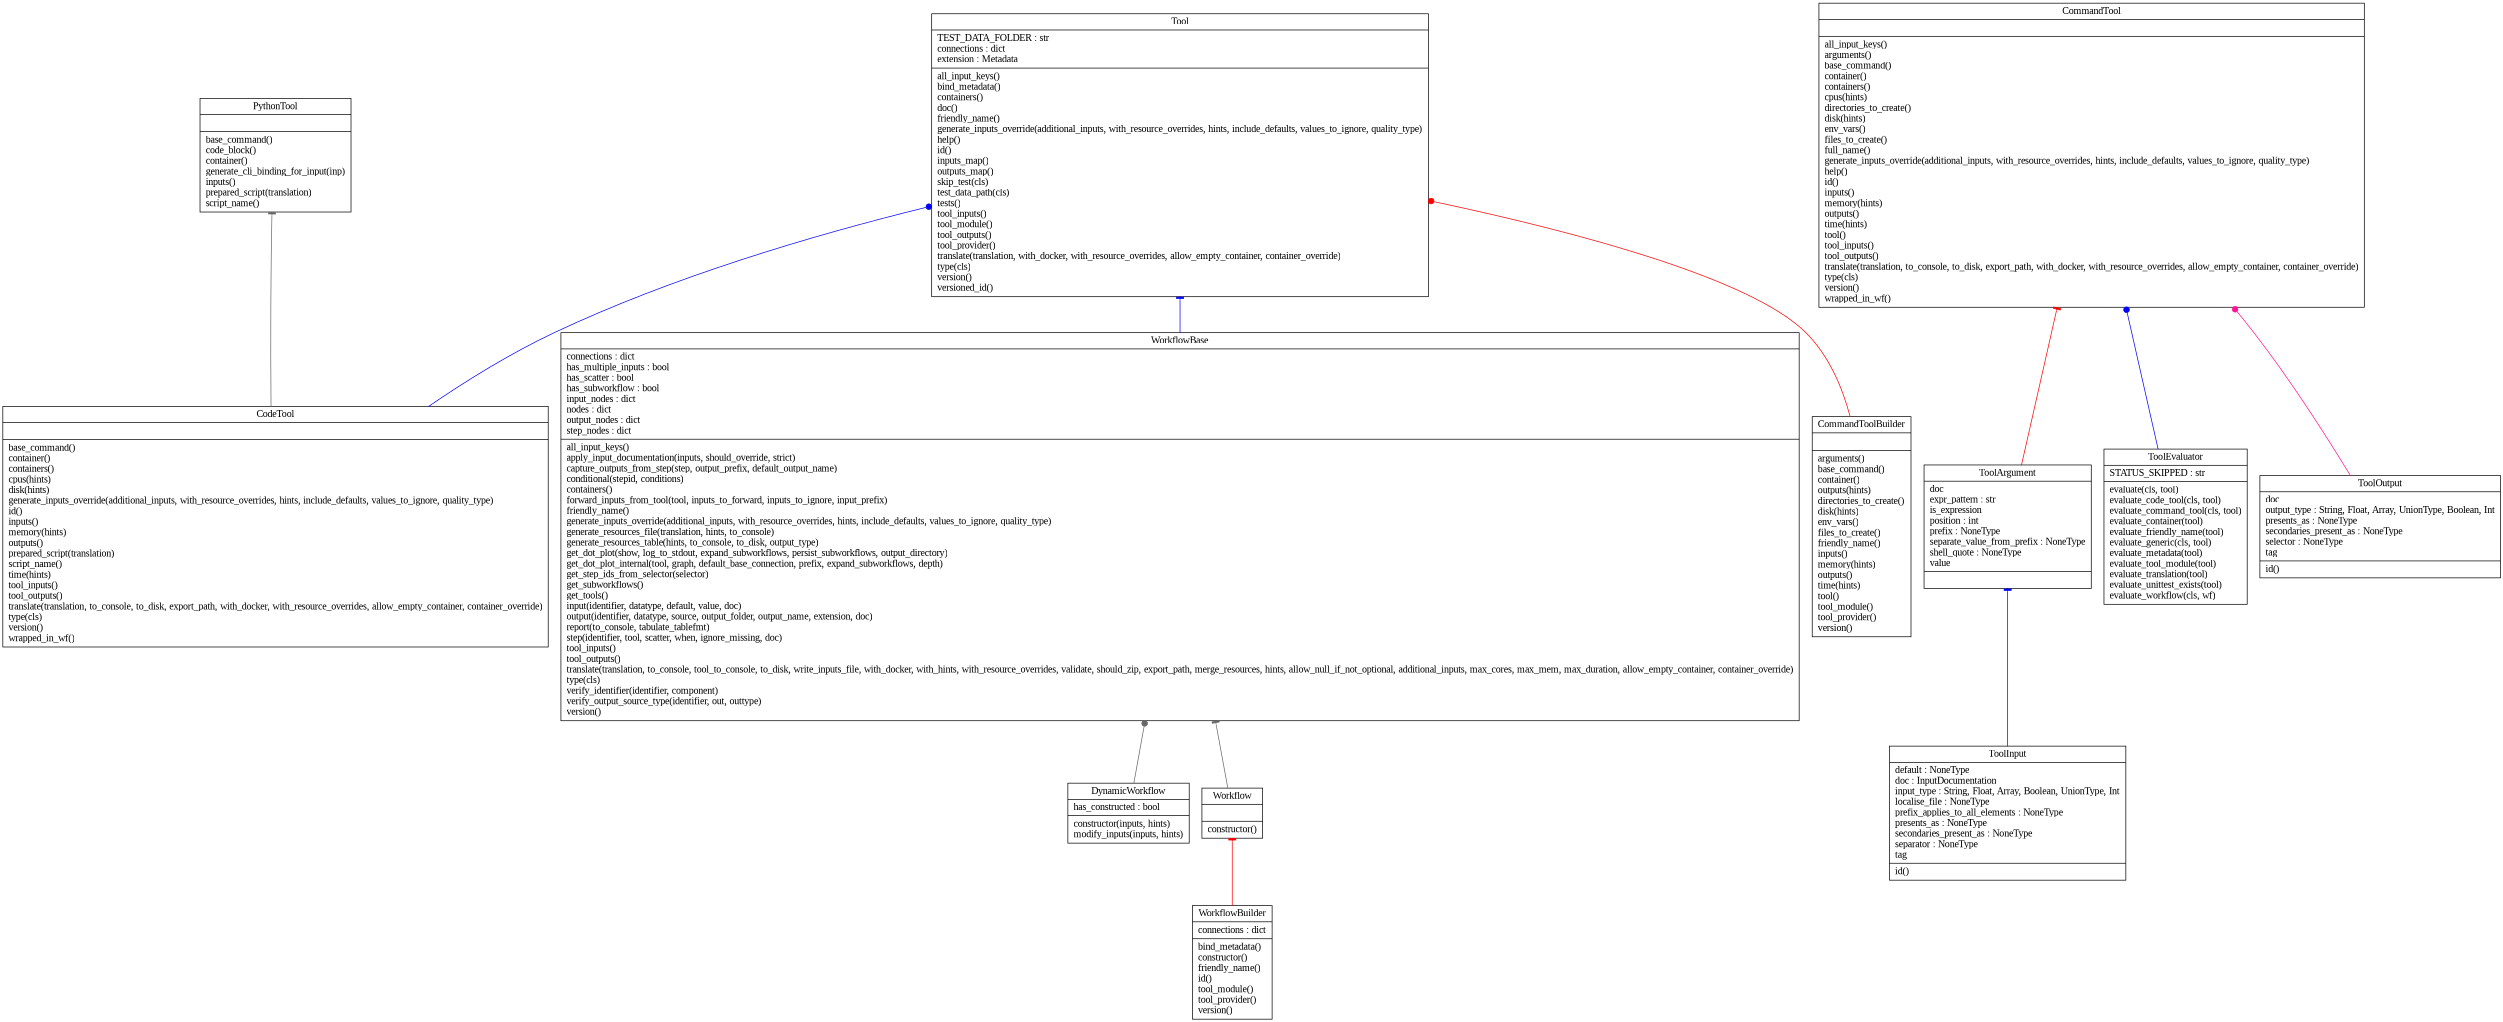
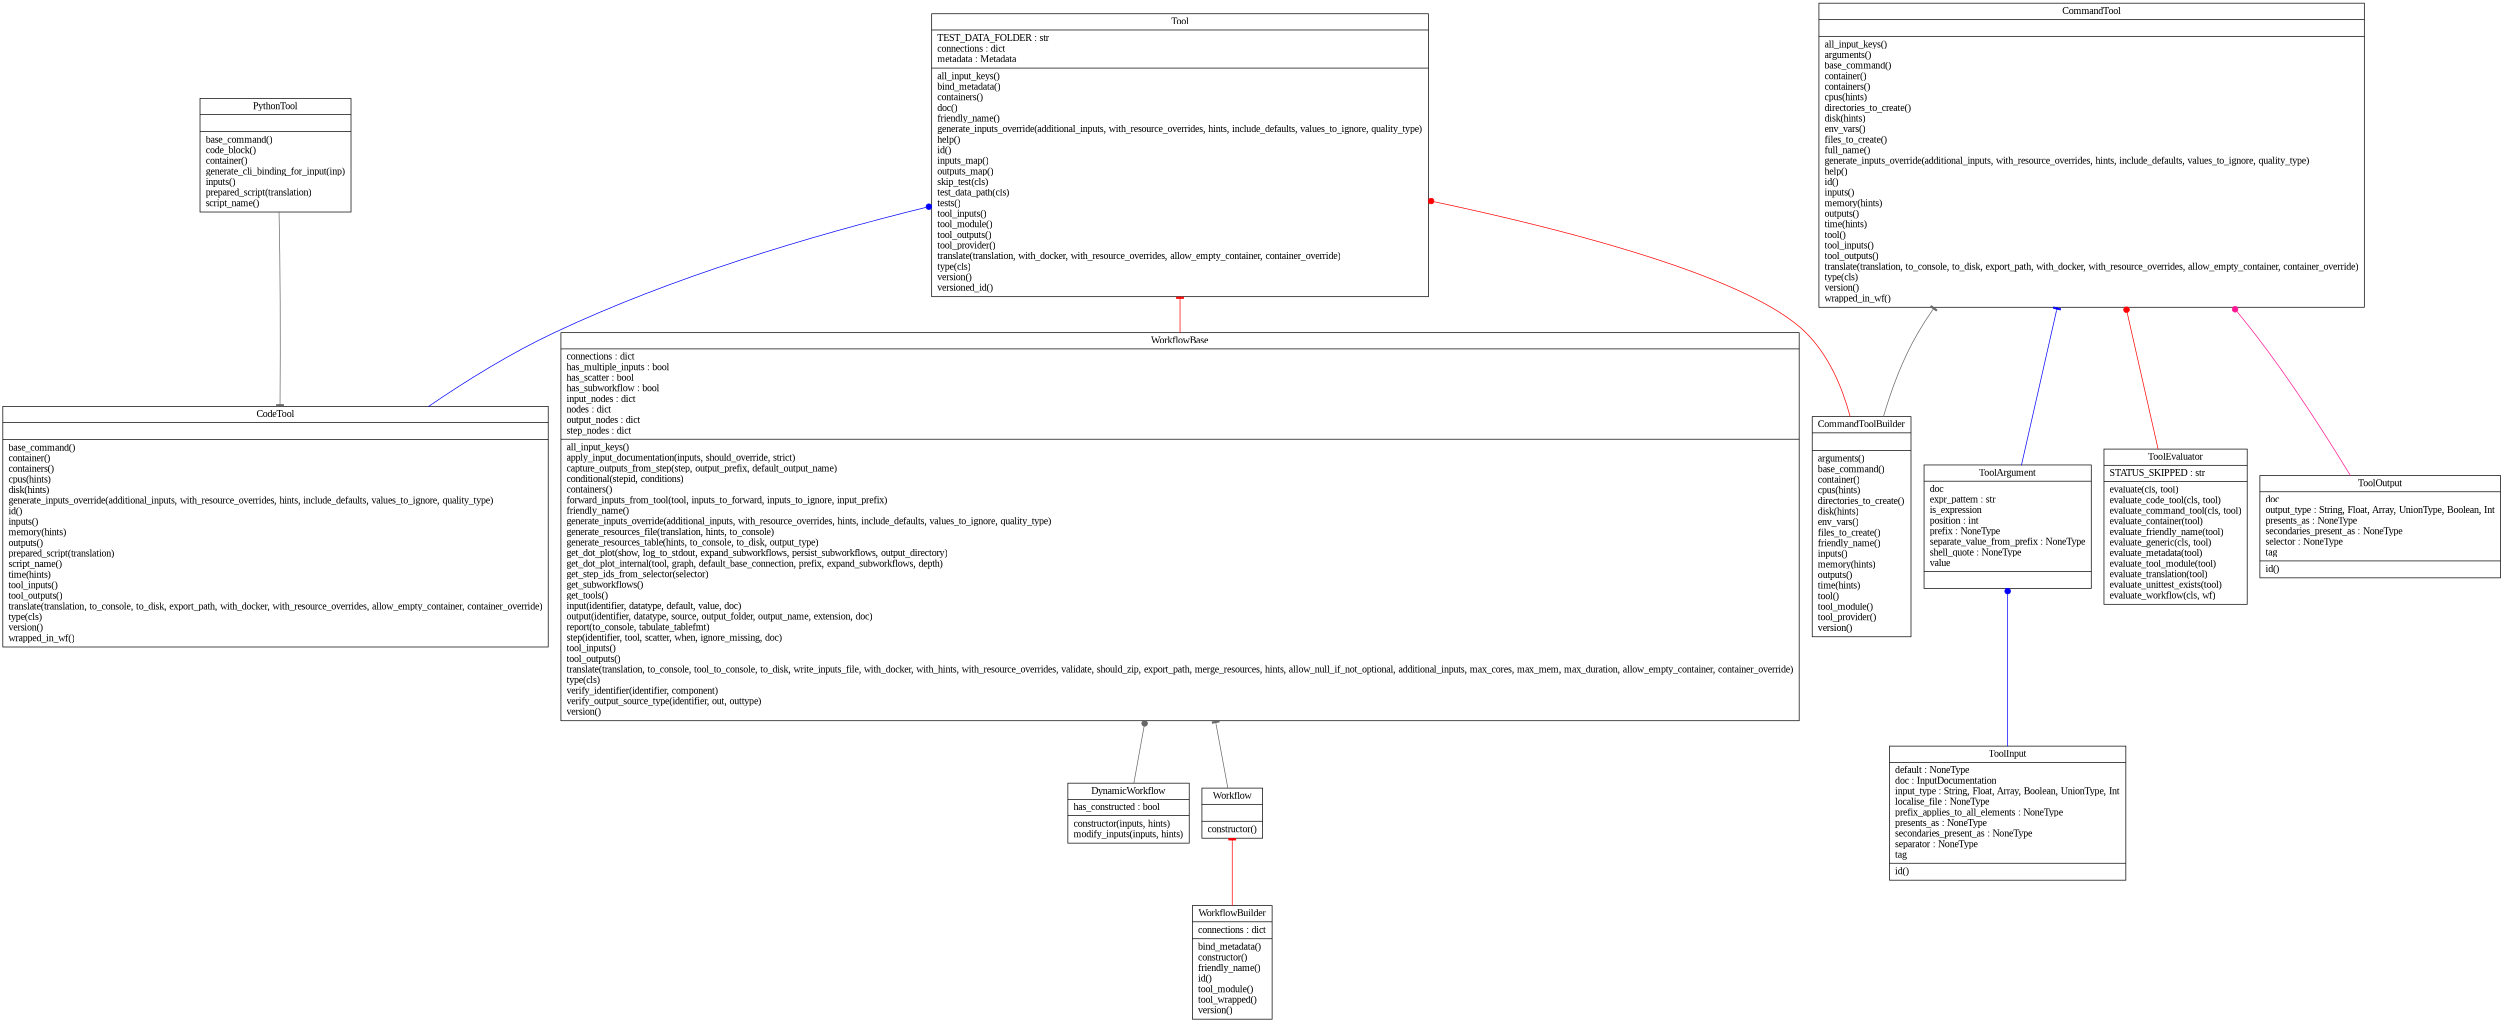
(978, 59) -> (977, 59)
(271, 311) -> (280, 307)
(1180, 316) -> (1180, 316)
none -> (1903, 361)
(2143, 381) -> (2143, 381)
(2039, 388) -> (2039, 388)
(1845, 490) -> (1839, 490)
(2008, 669) -> (2008, 669)
(1227, 1000) -> (1228, 1000)
